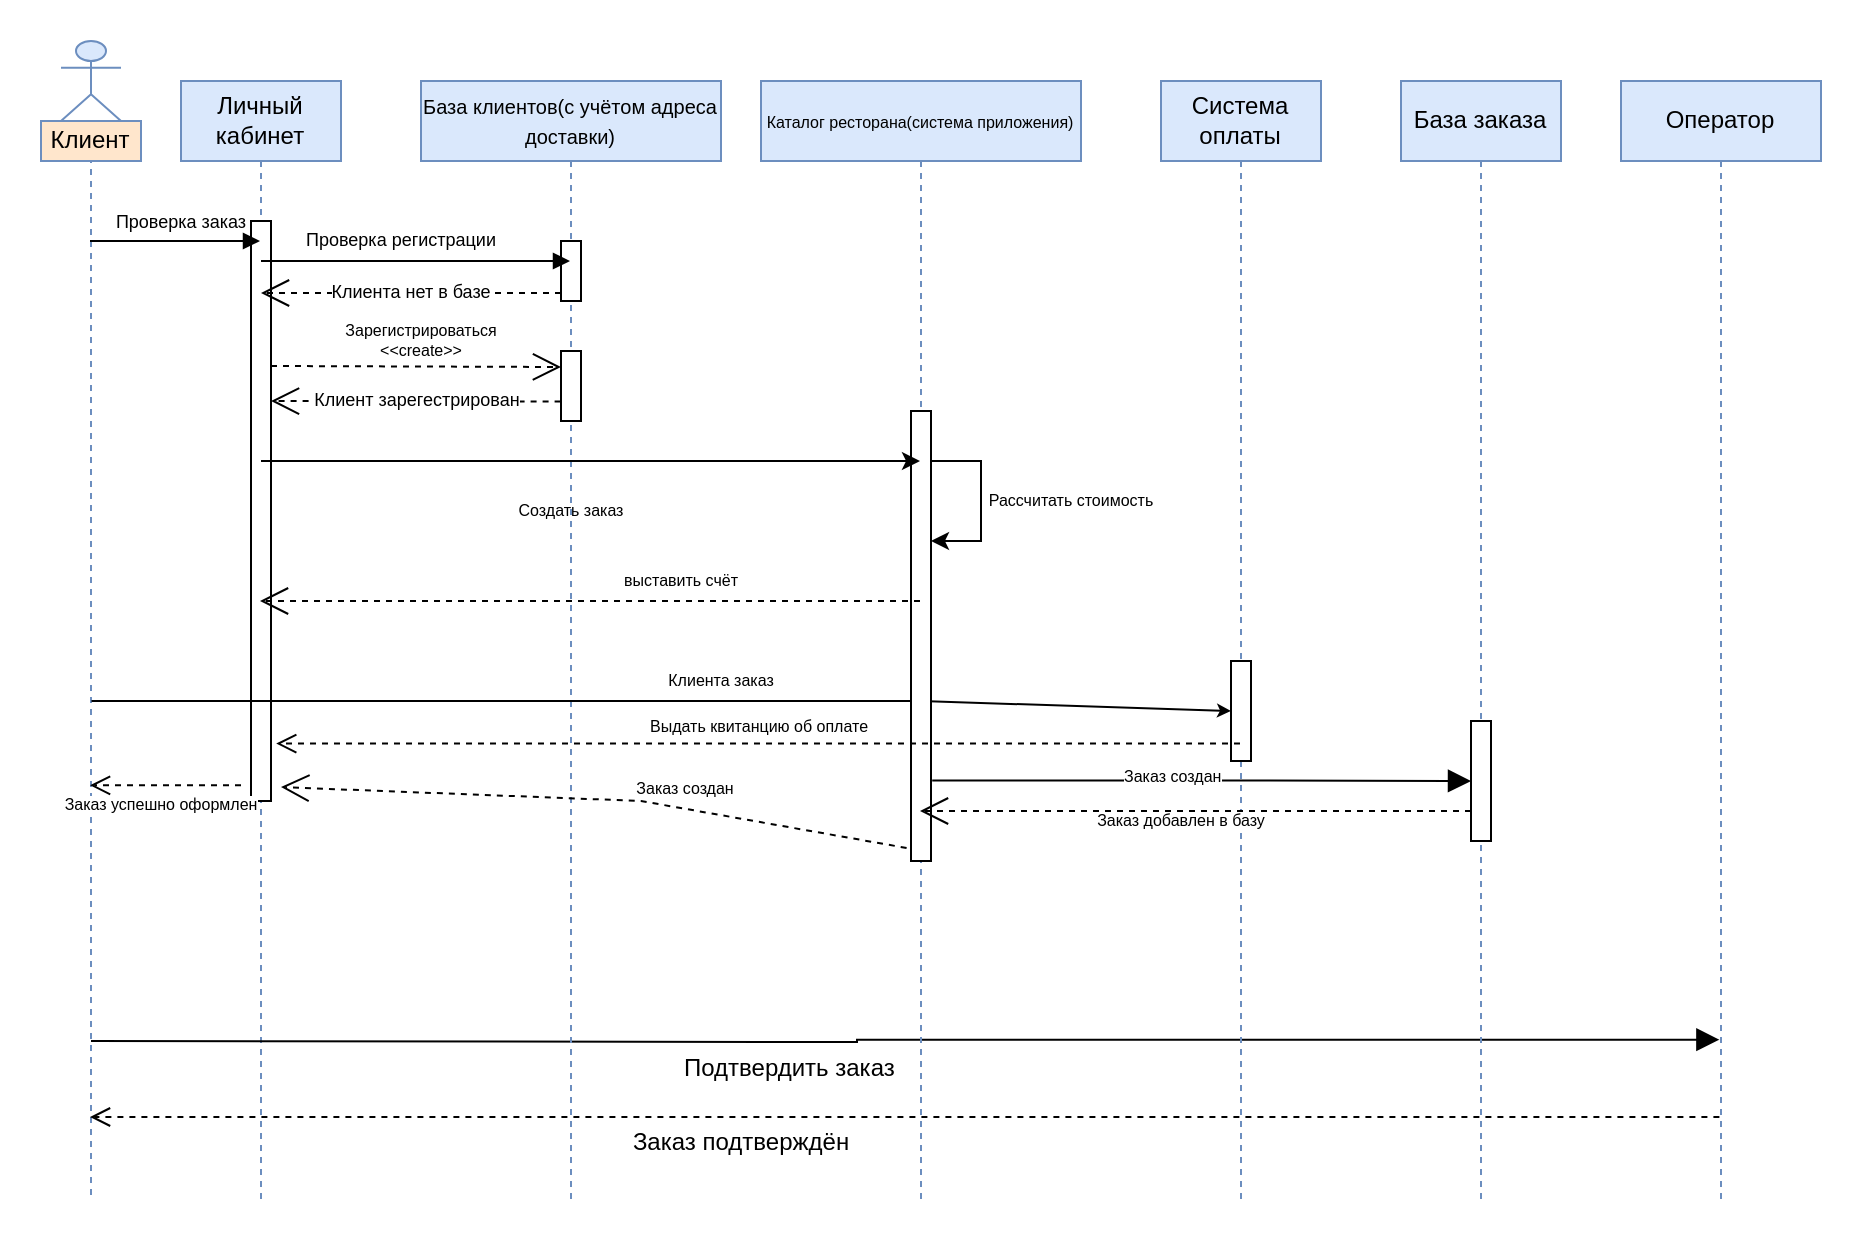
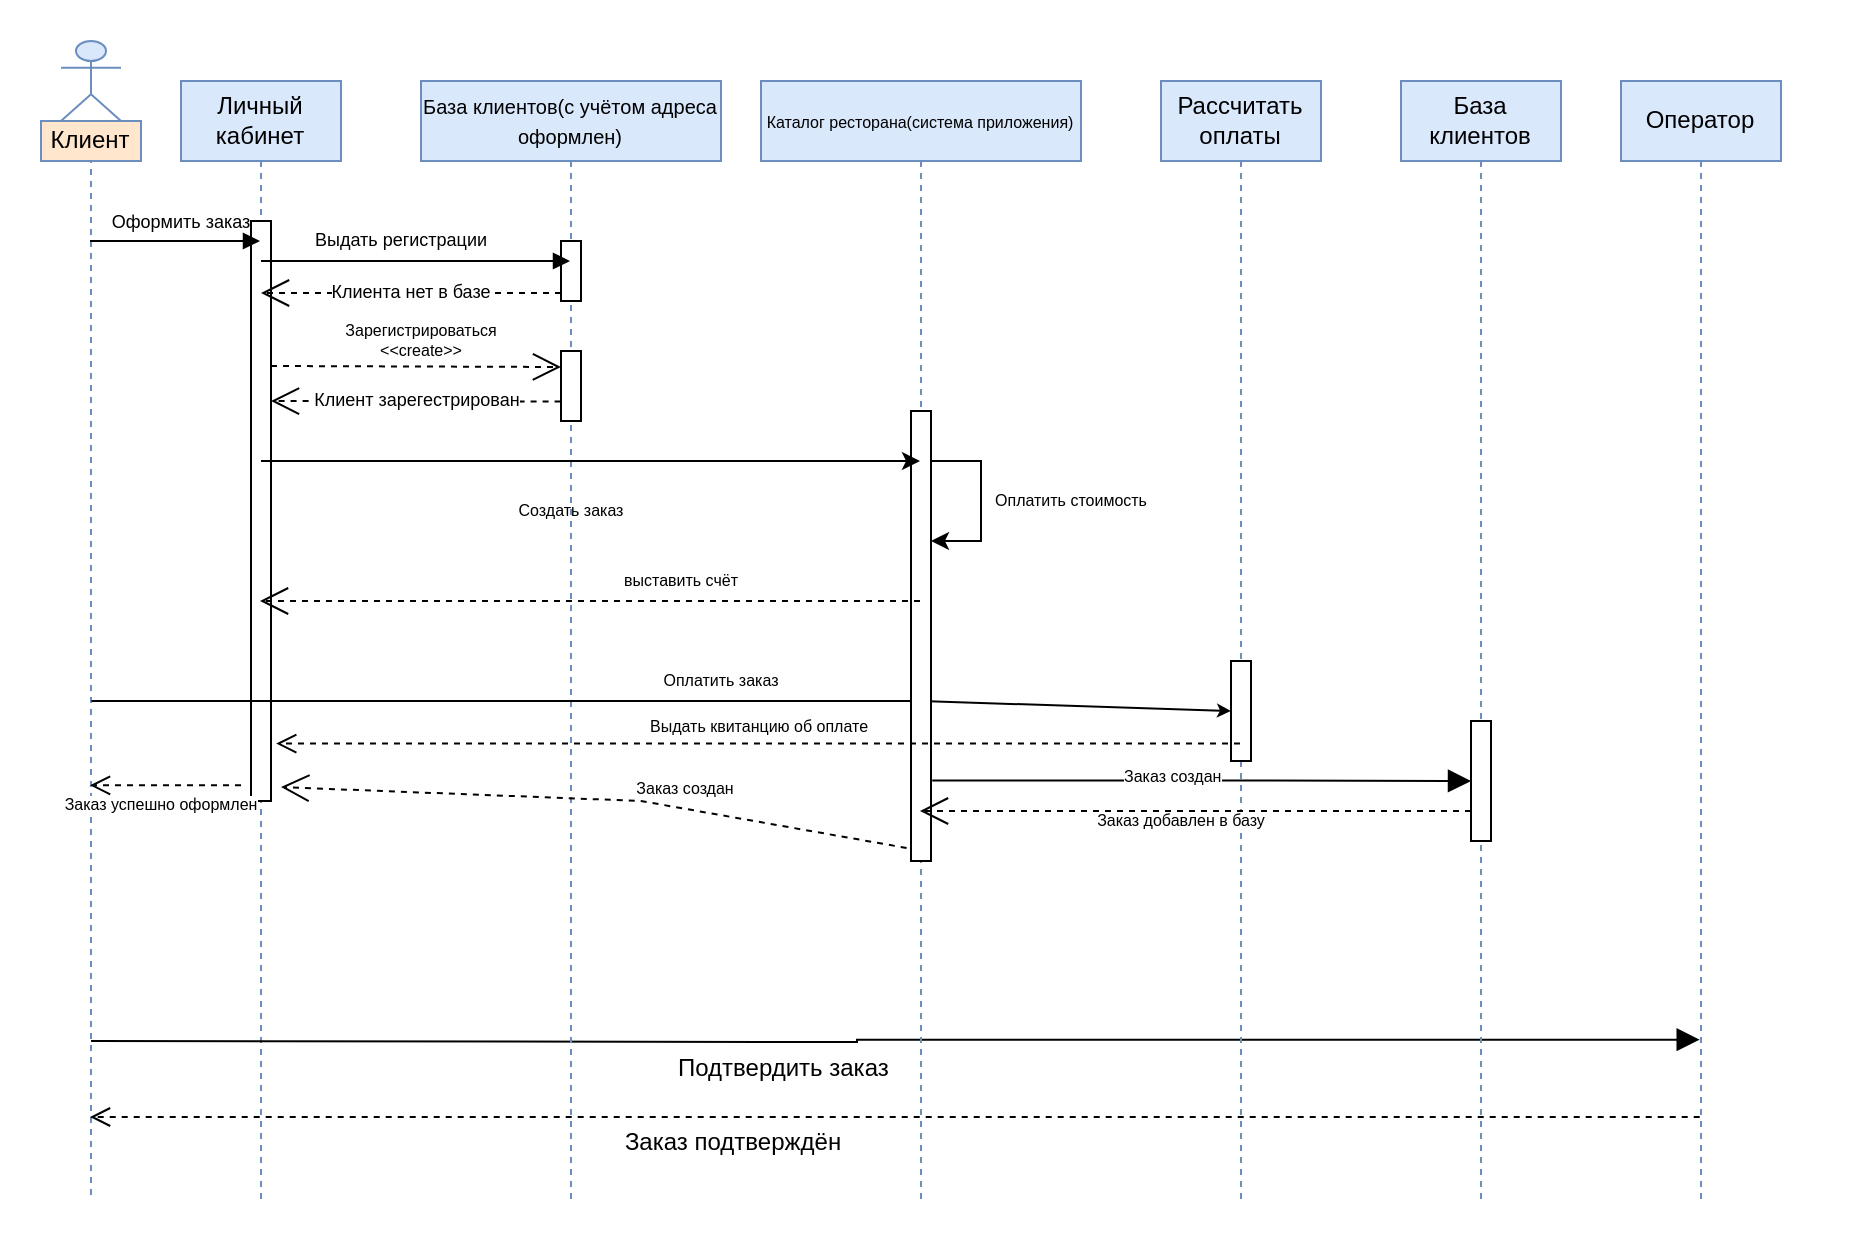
(571, 121) -> (571, 121)
(1241, 121) -> (1241, 121)
(1481, 121) -> (1481, 121)
(182, 221) -> (182, 221)
(402, 241) -> (402, 241)
(1072, 501) -> (1072, 501)
(1721, 641) -> (1701, 641)
(722, 681) -> (722, 681)
